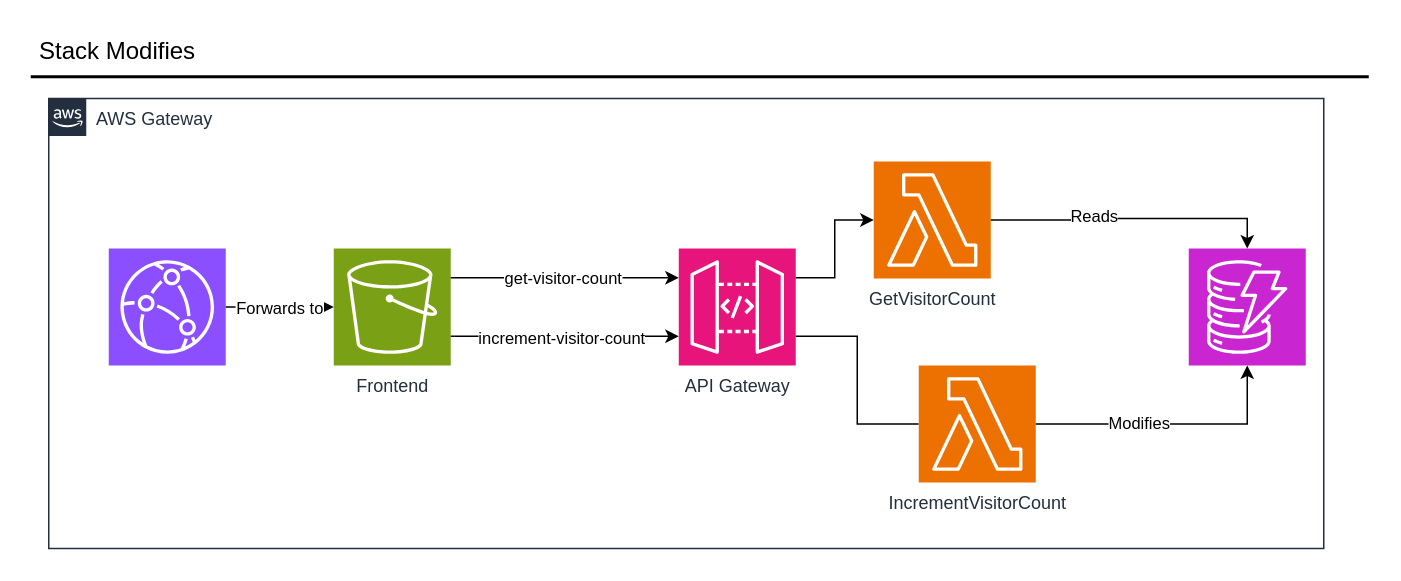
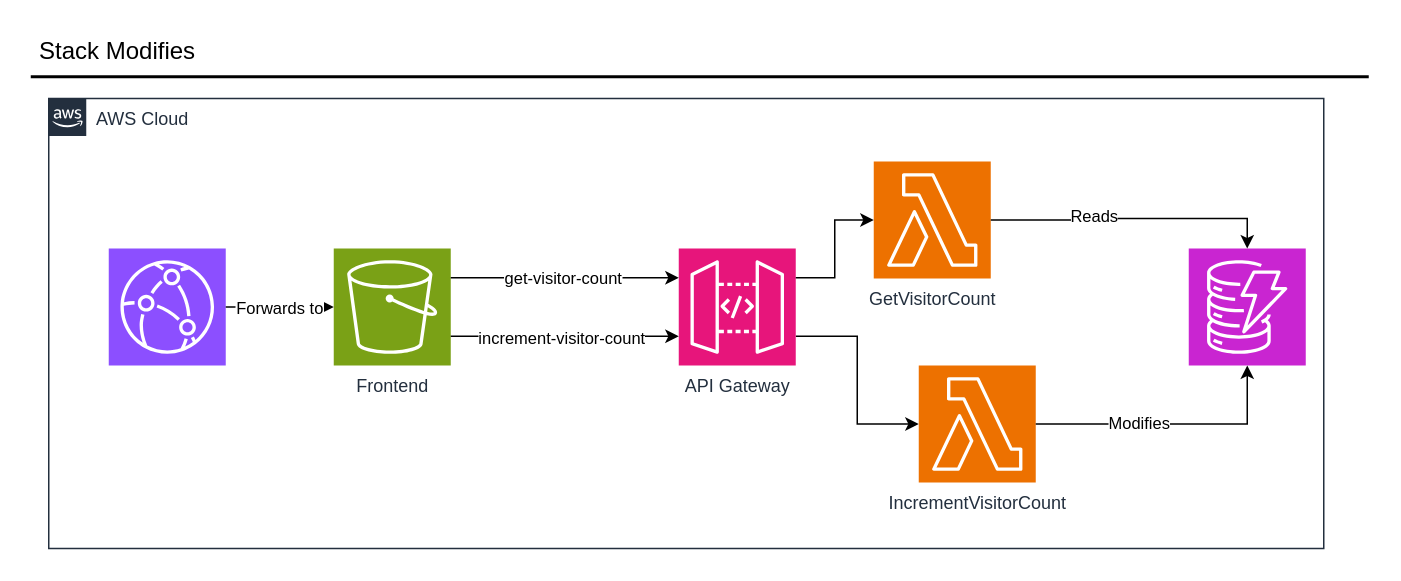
(150, 120) -> (137, 120)
(911, 424) -> (907, 424)
